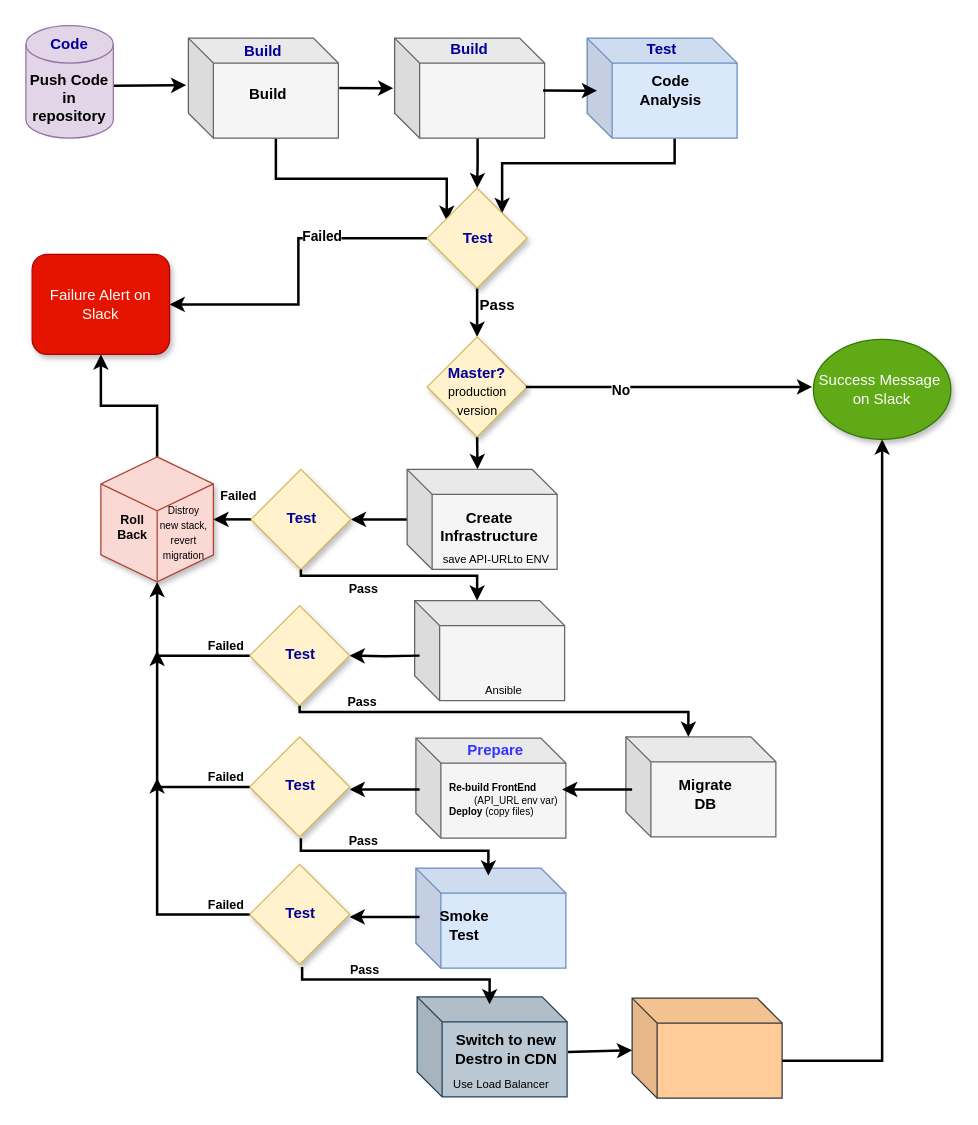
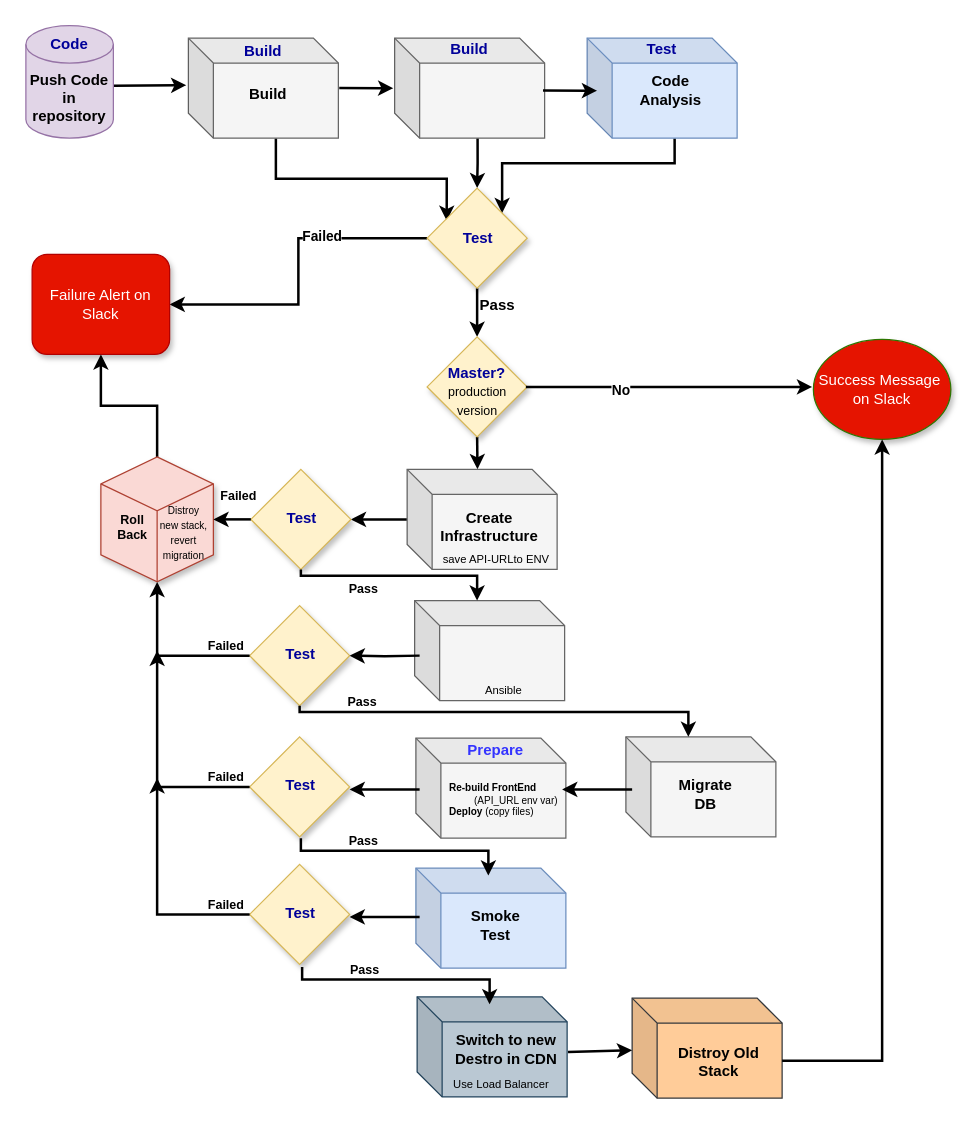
(882, 389) -> (882, 389)
(464, 926) -> (496, 926)
none -> (719, 1062)
